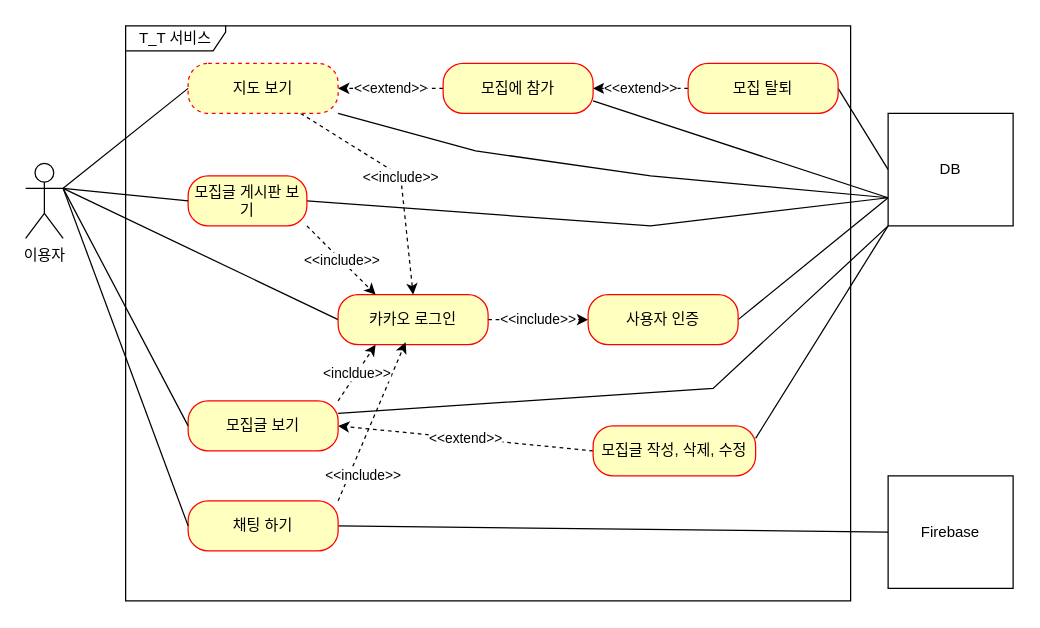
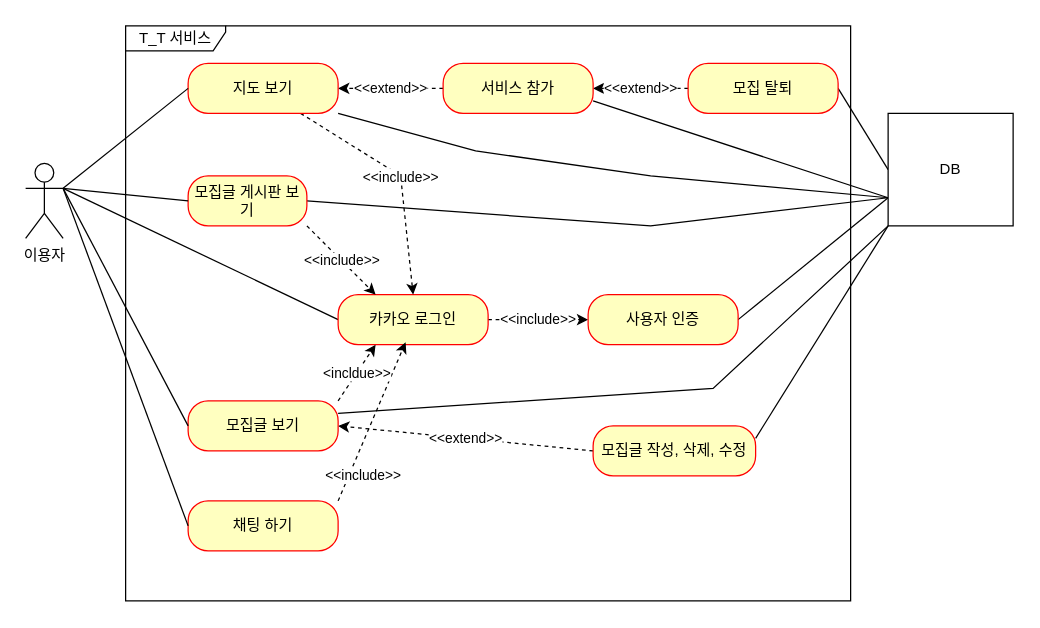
(263, 88) -> (263, 88)
(518, 88) -> (518, 88)
(613, 529) -> none
(951, 532) -> none
